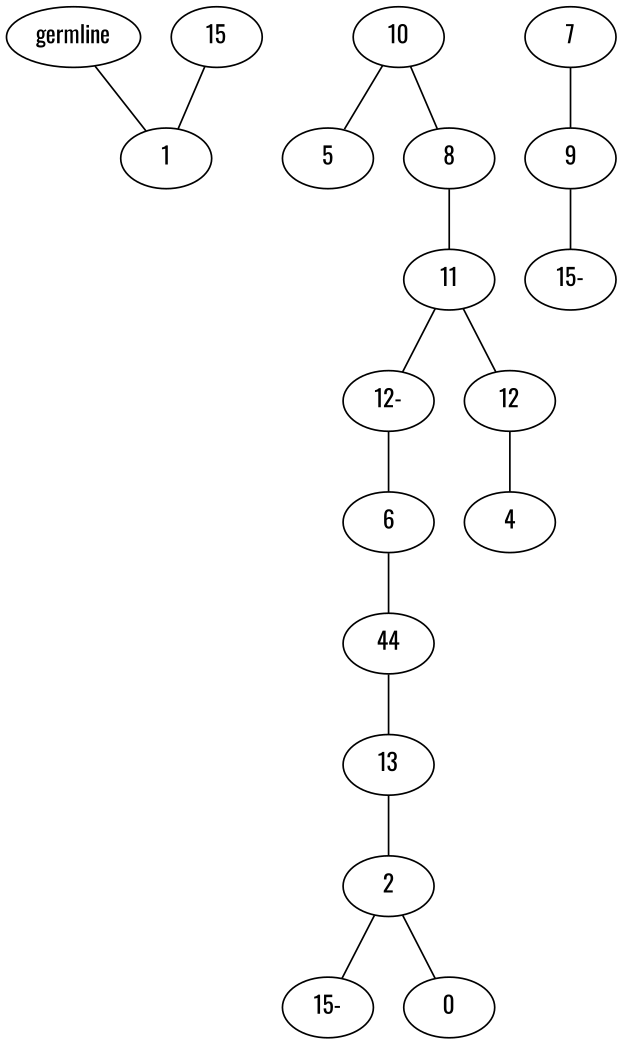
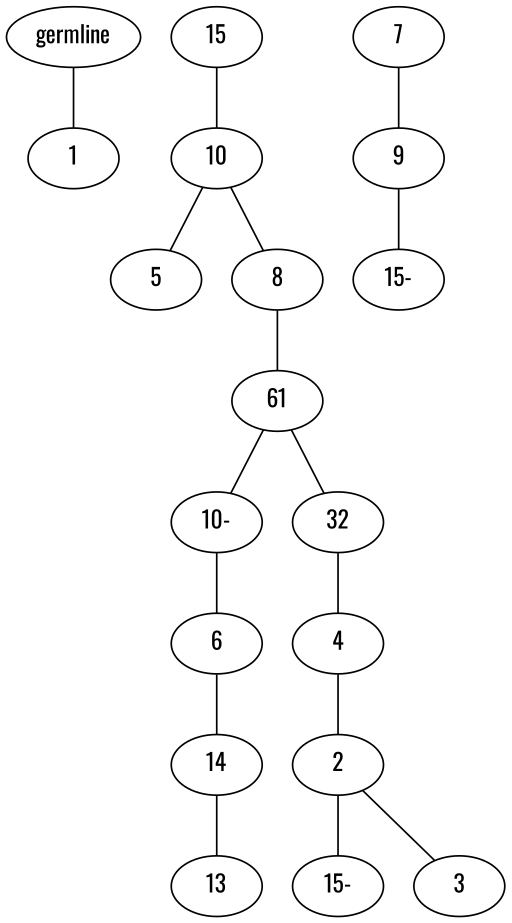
(191, 98) -> (217, 98)
(449, 280) -> (277, 401)
(389, 401) -> (217, 522)
(510, 401) -> (338, 522)
(389, 644) -> (217, 765)
(389, 826) -> (338, 704)
(449, 1007) -> (459, 886)
